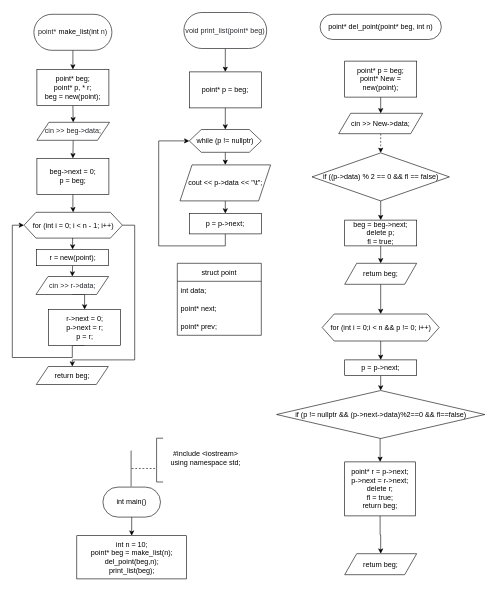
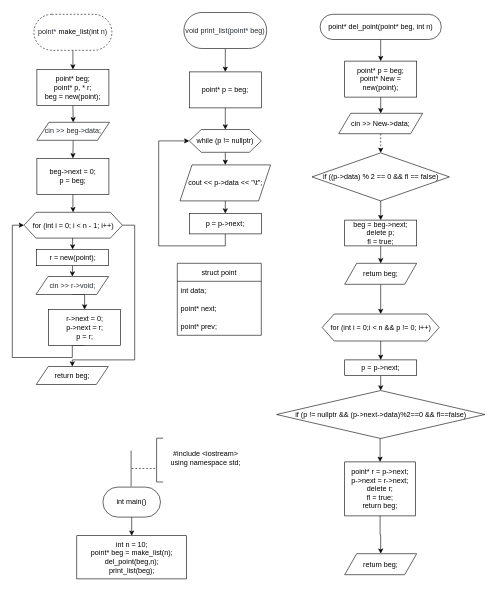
(73, 32) -> (73, 32)
none -> (381, 55)
(73, 285) -> (73, 285)
